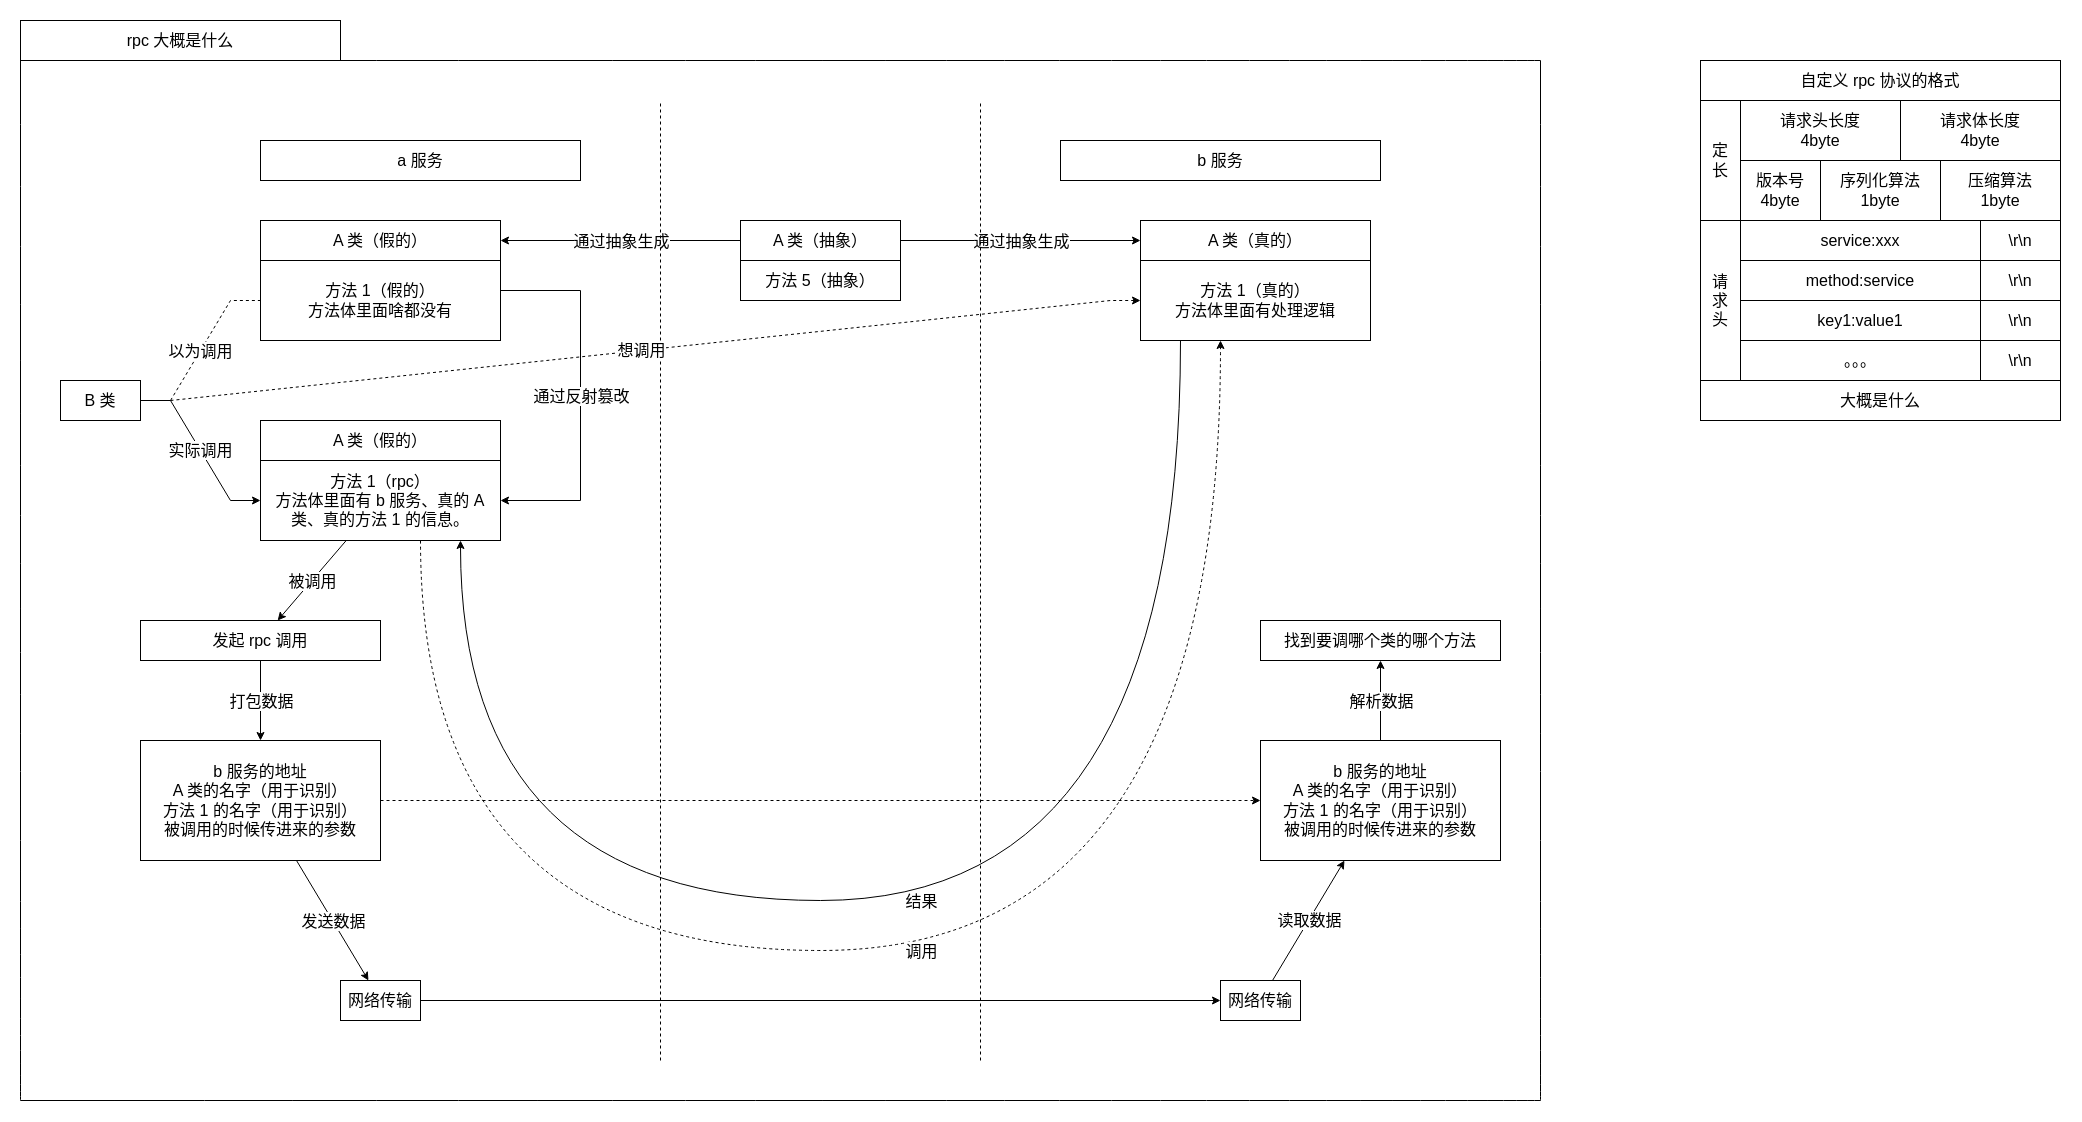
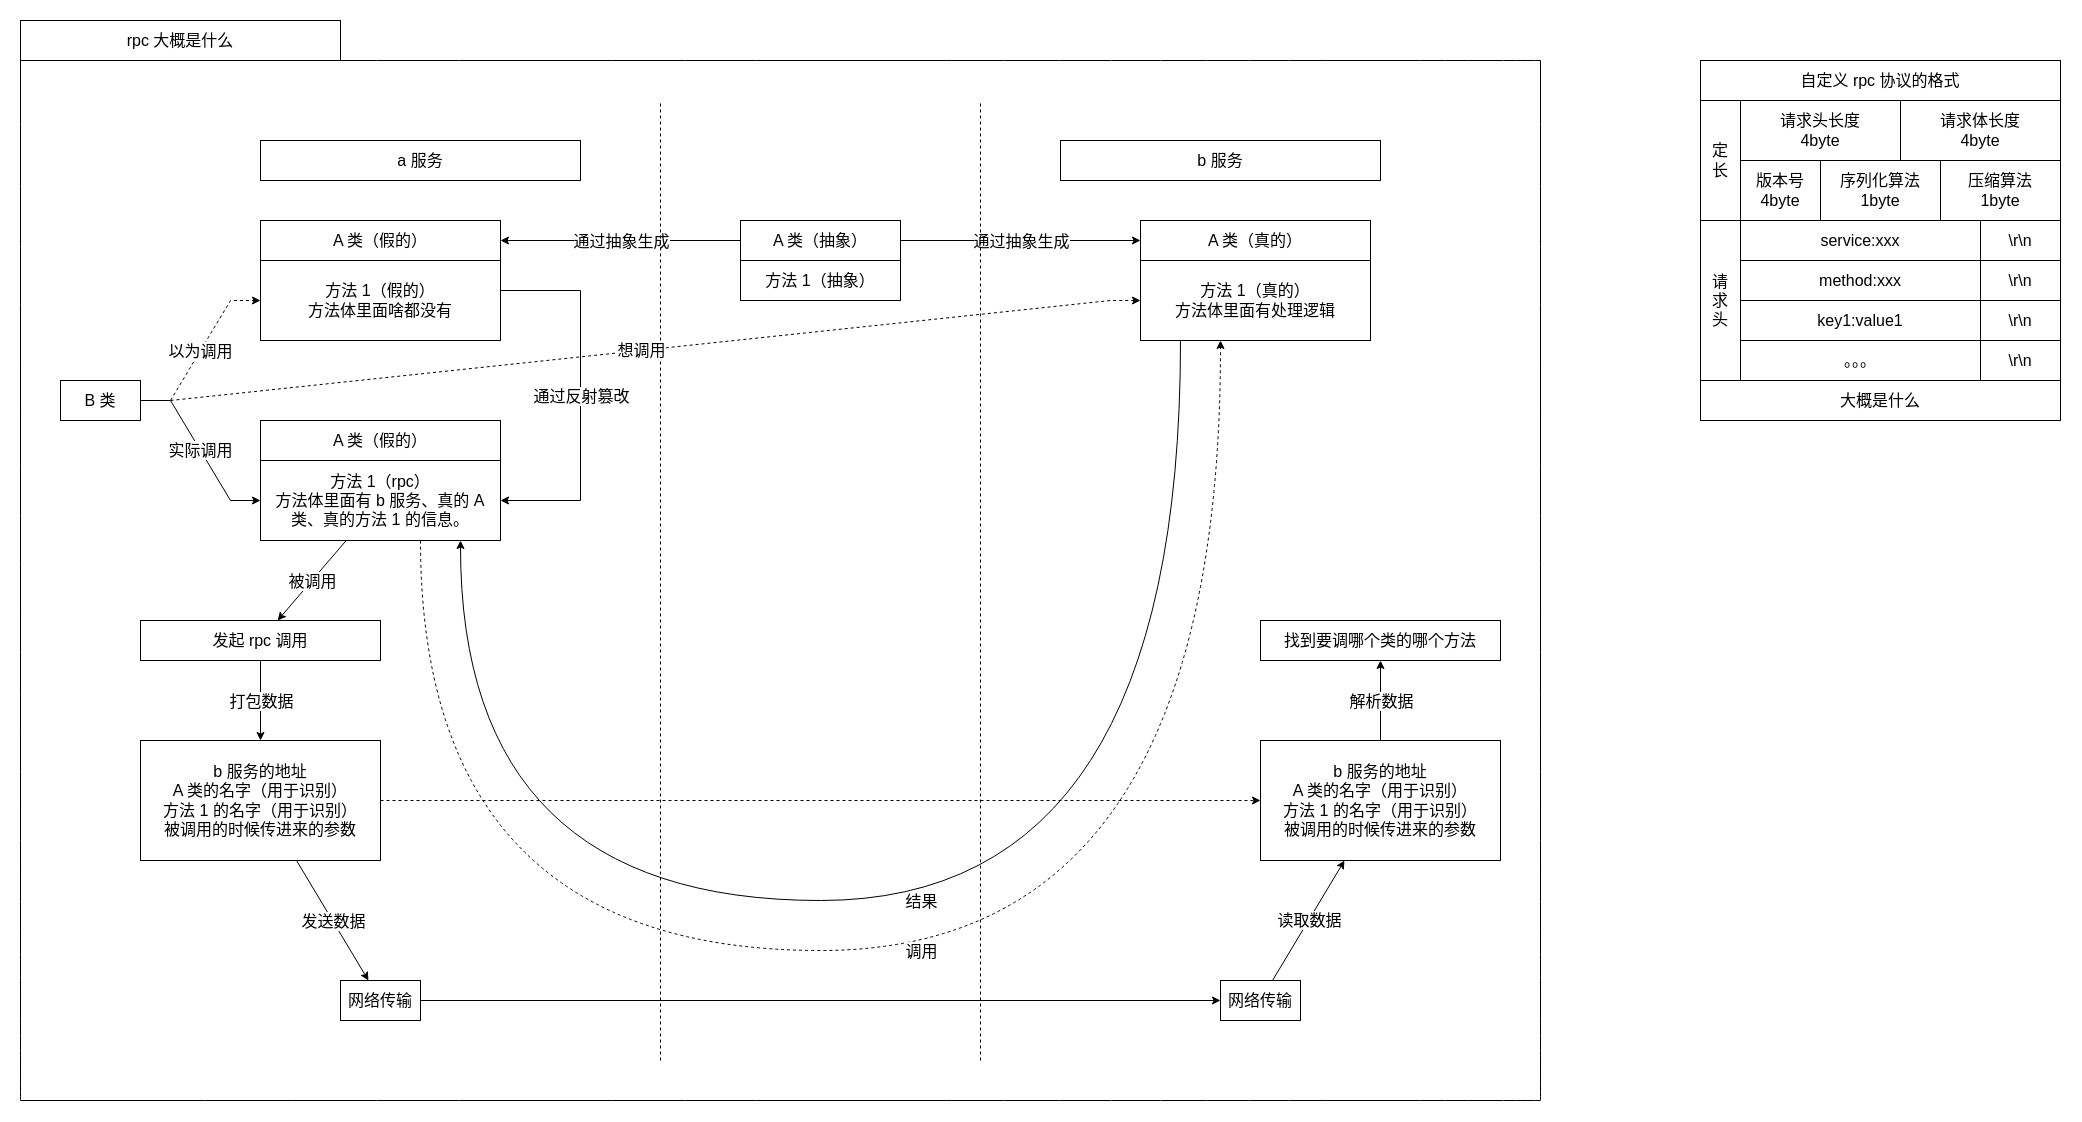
(821, 281) -> (821, 281)
(1861, 281) -> (1861, 281)
(255, 301) -> (252, 301)
